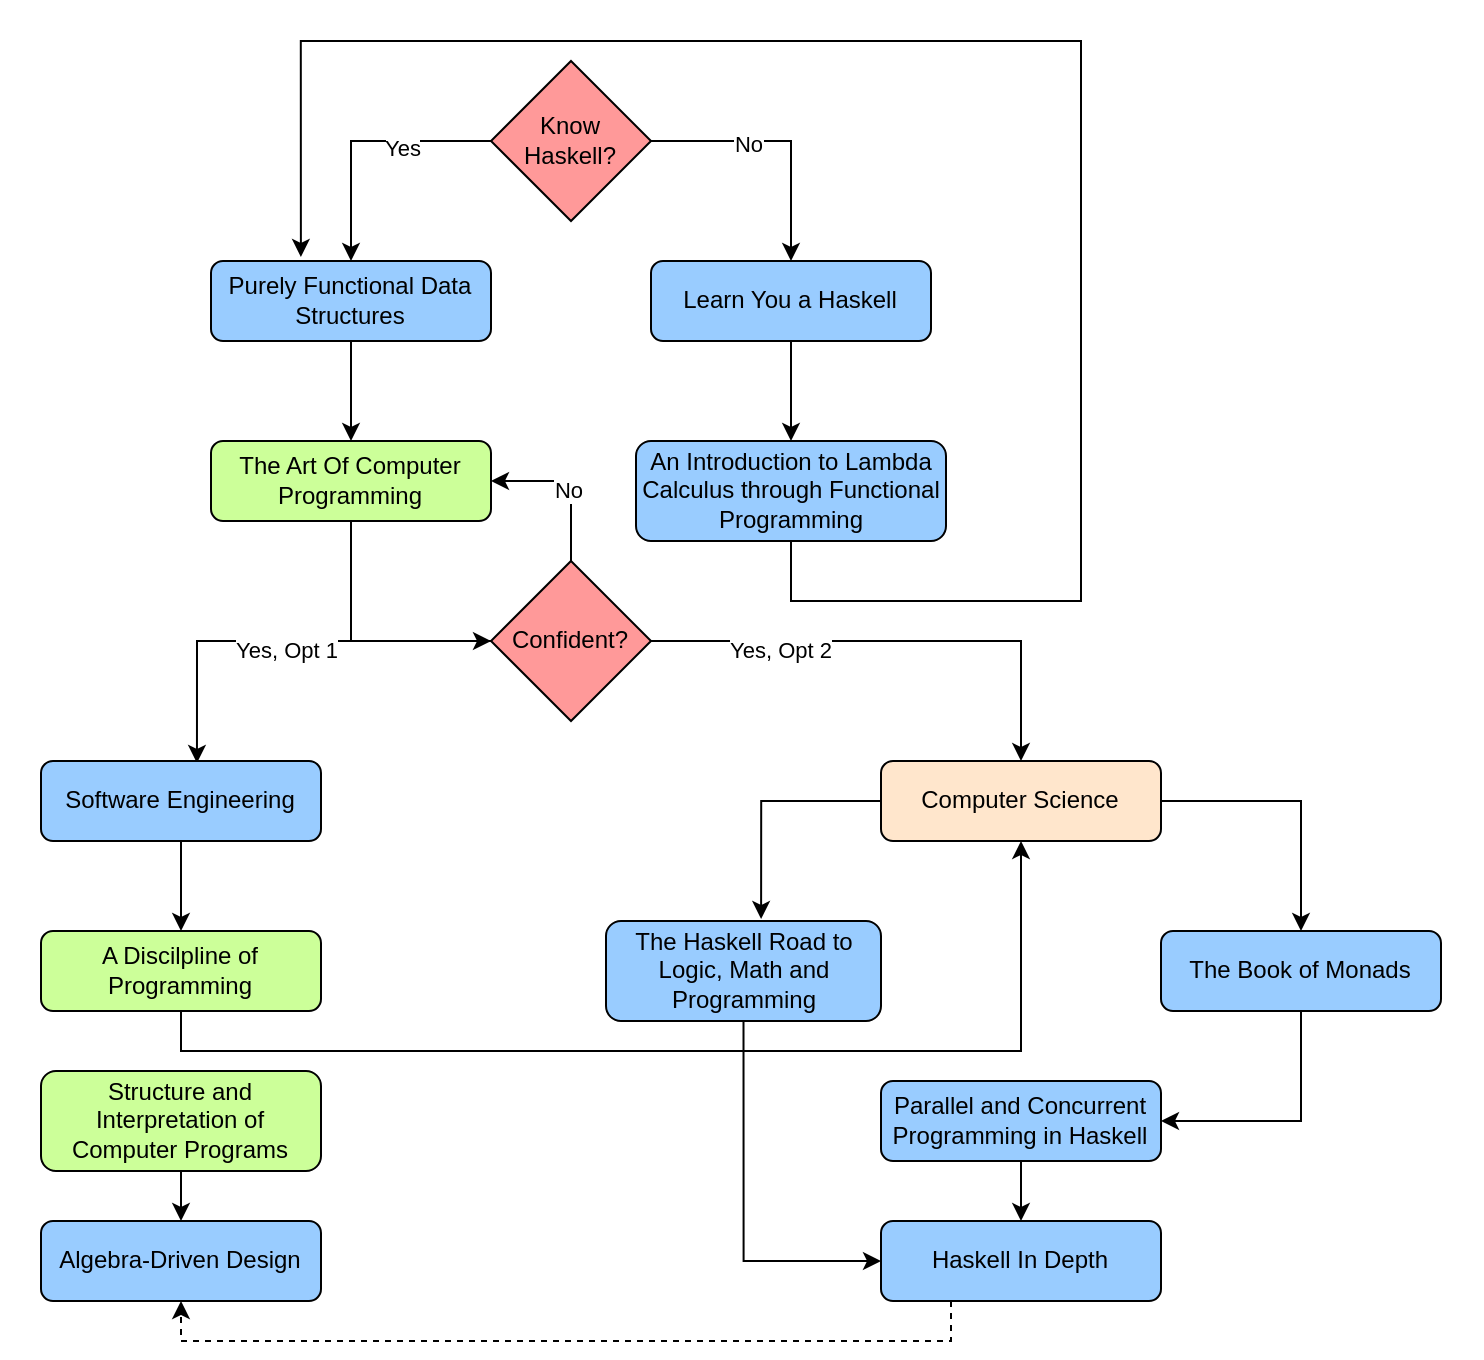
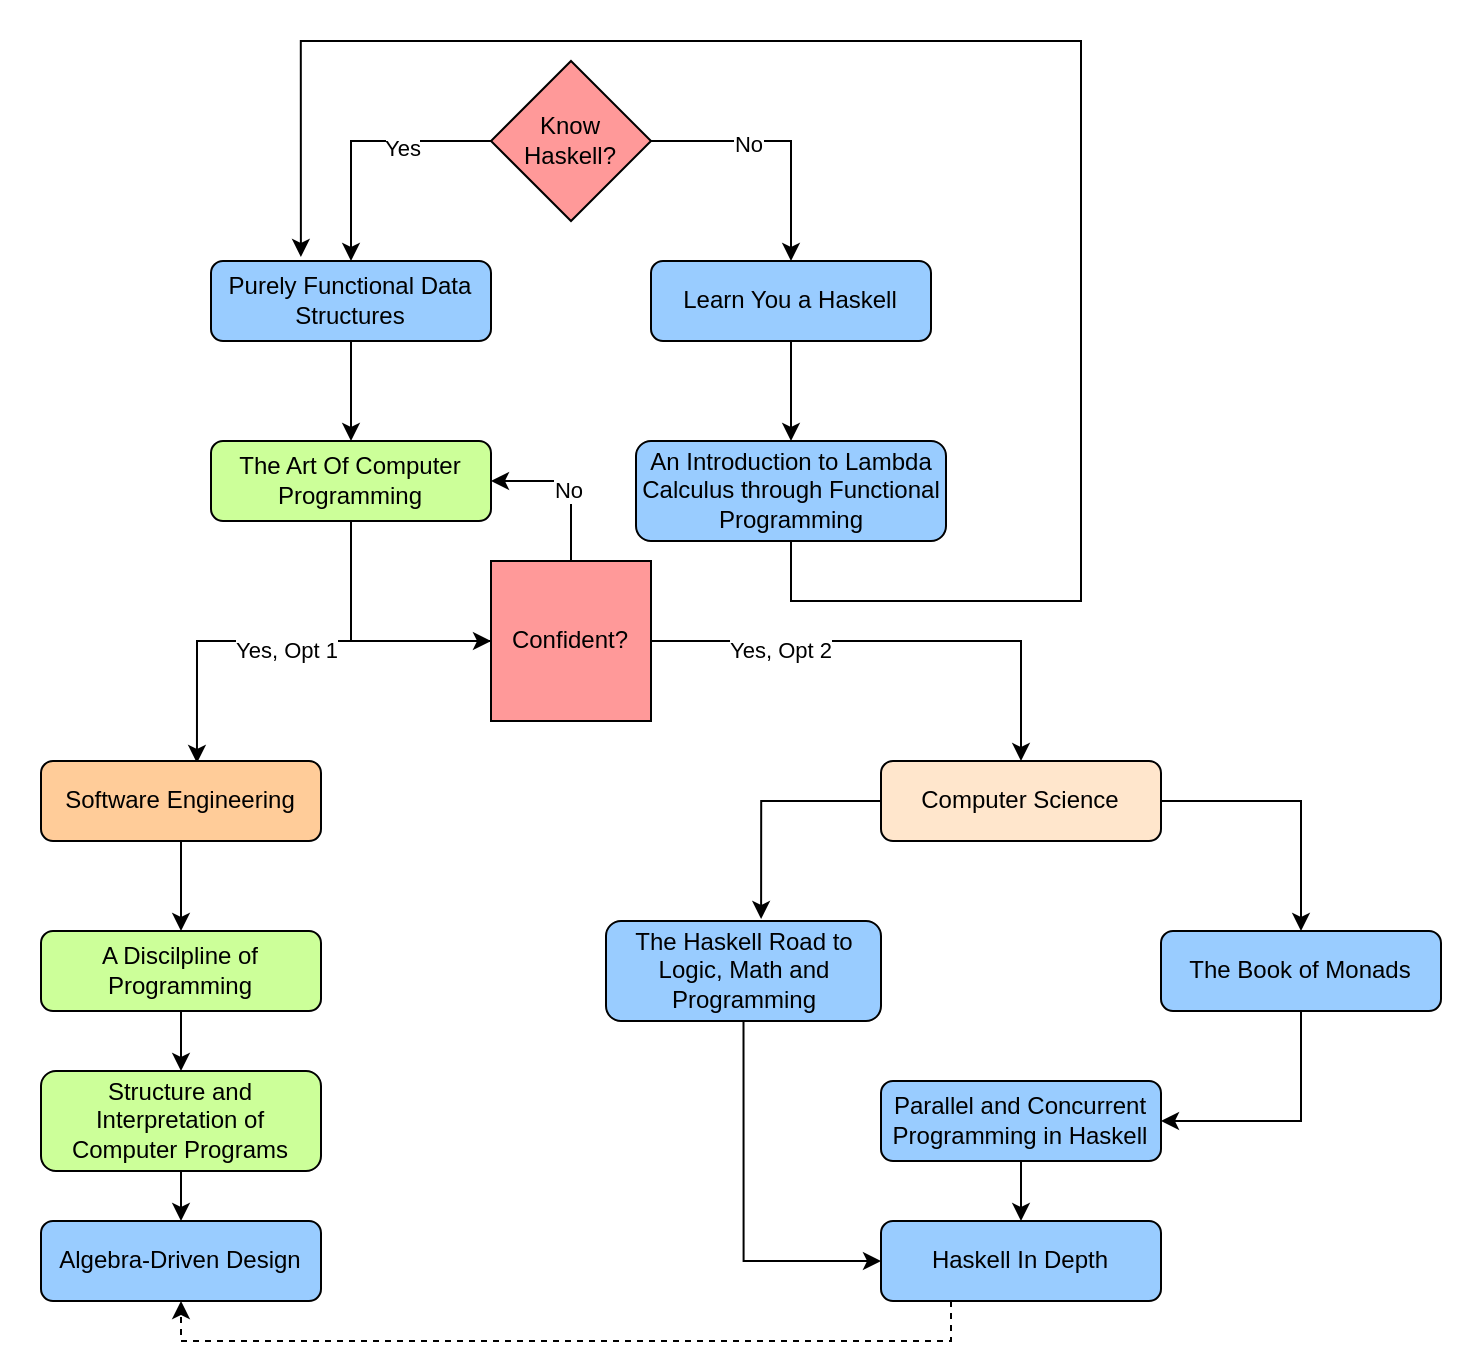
(571, 641) -> (571, 641)
(181, 801) -> (181, 801)
(698, 1051) -> (181, 1053)
